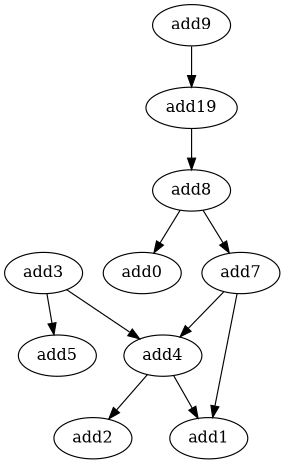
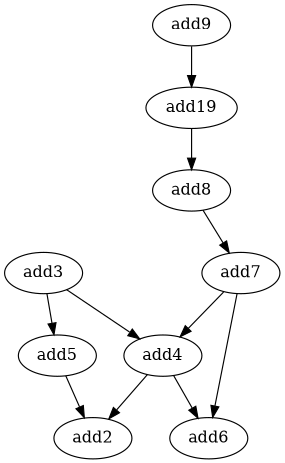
(142, 273) -> none
none -> (73, 391)
(209, 438) -> (209, 438)
